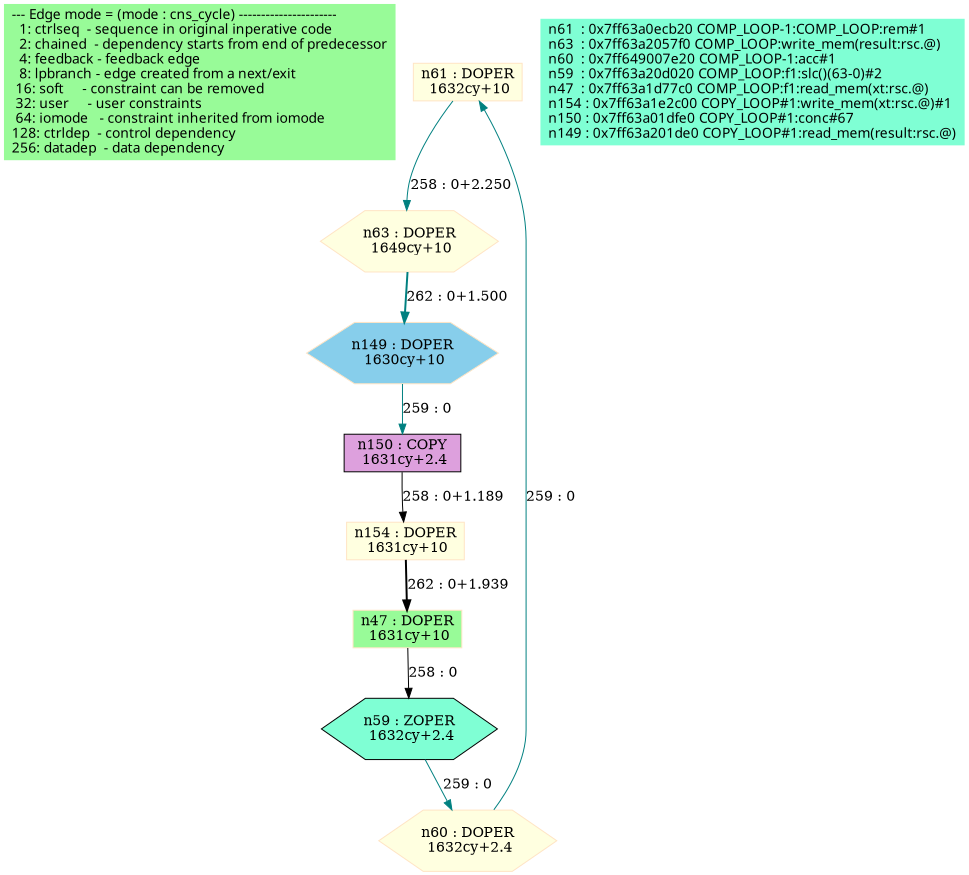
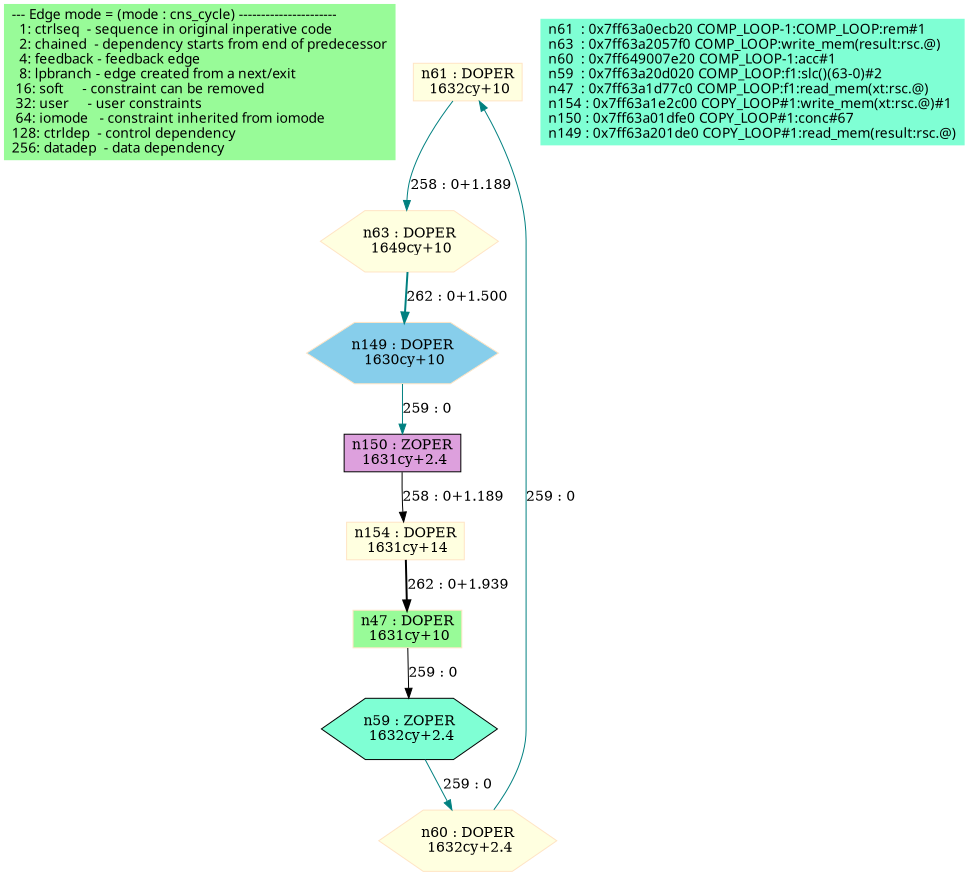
(461, 185) -> (461, 185)
(402, 453) -> (402, 453)
(405, 541) -> (405, 541)
(433, 673) -> (433, 673)
